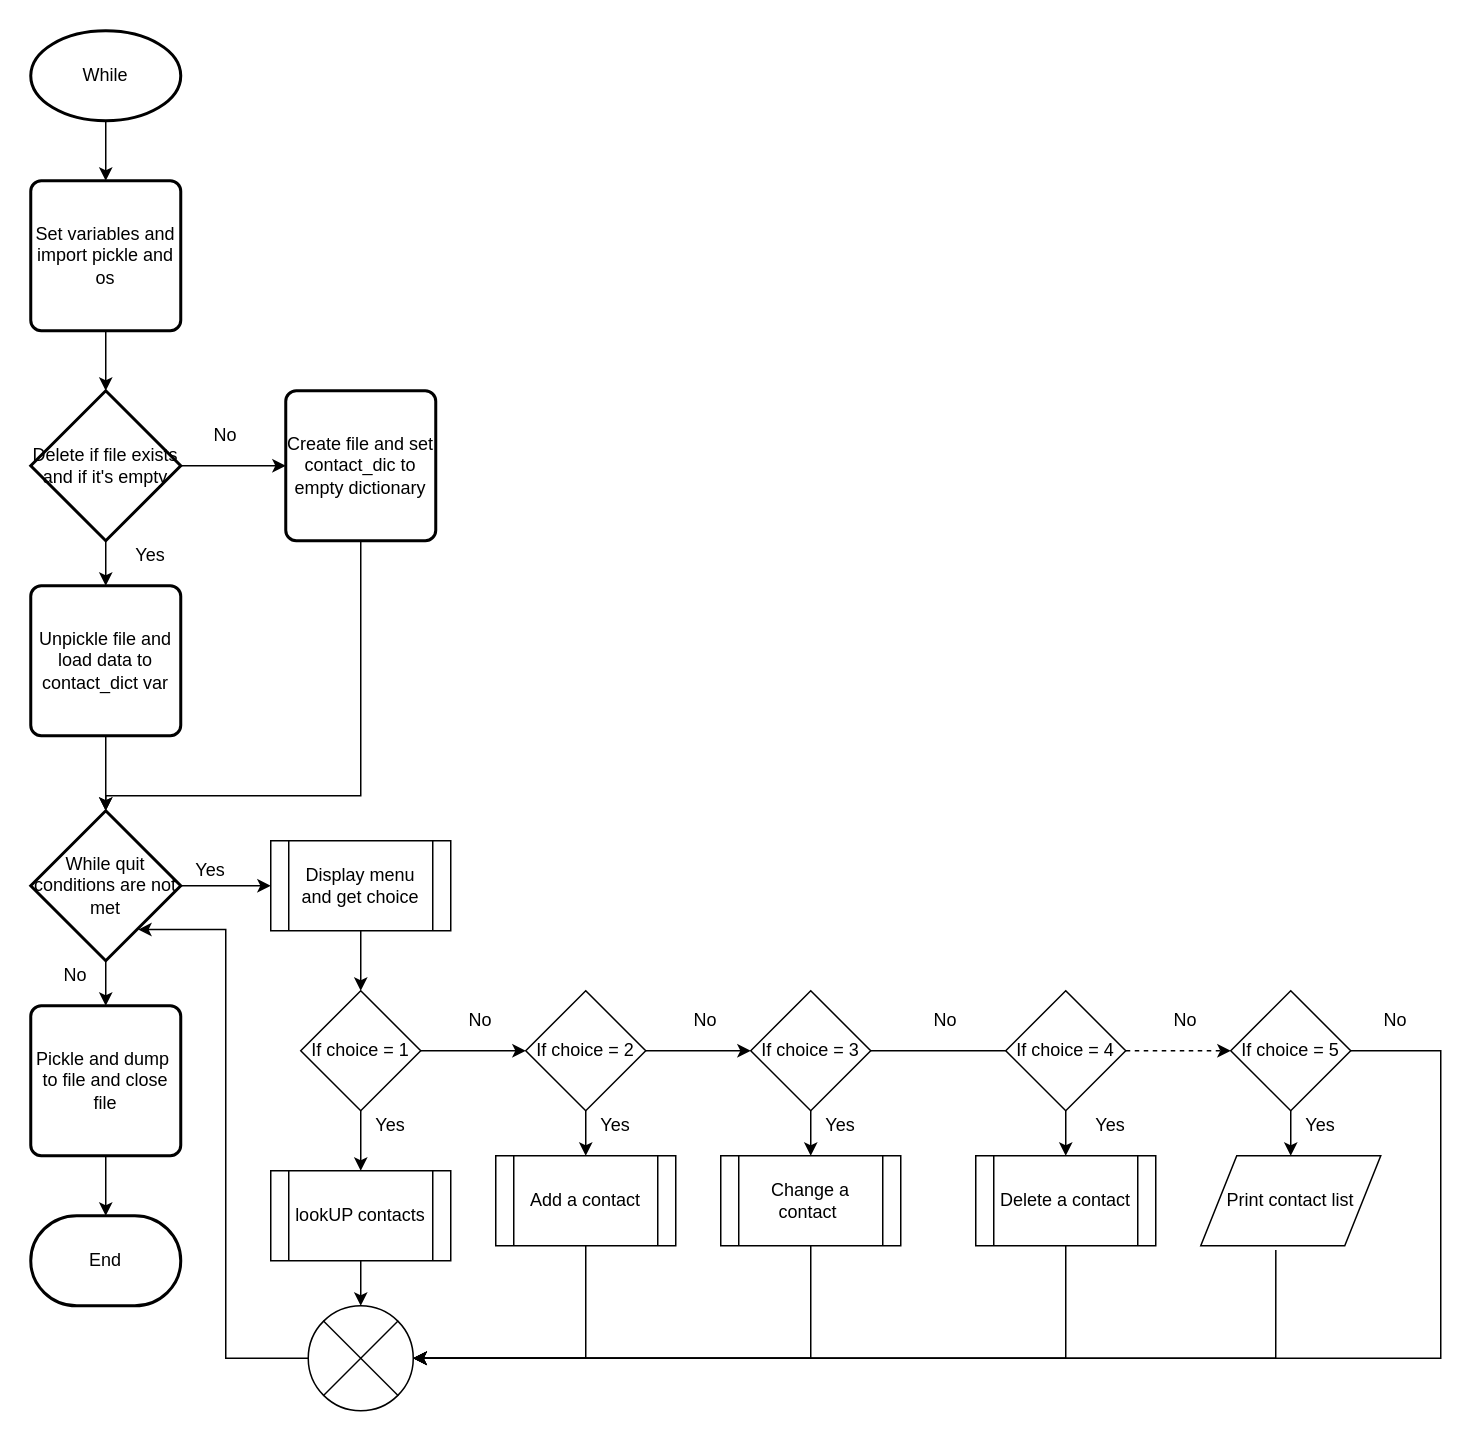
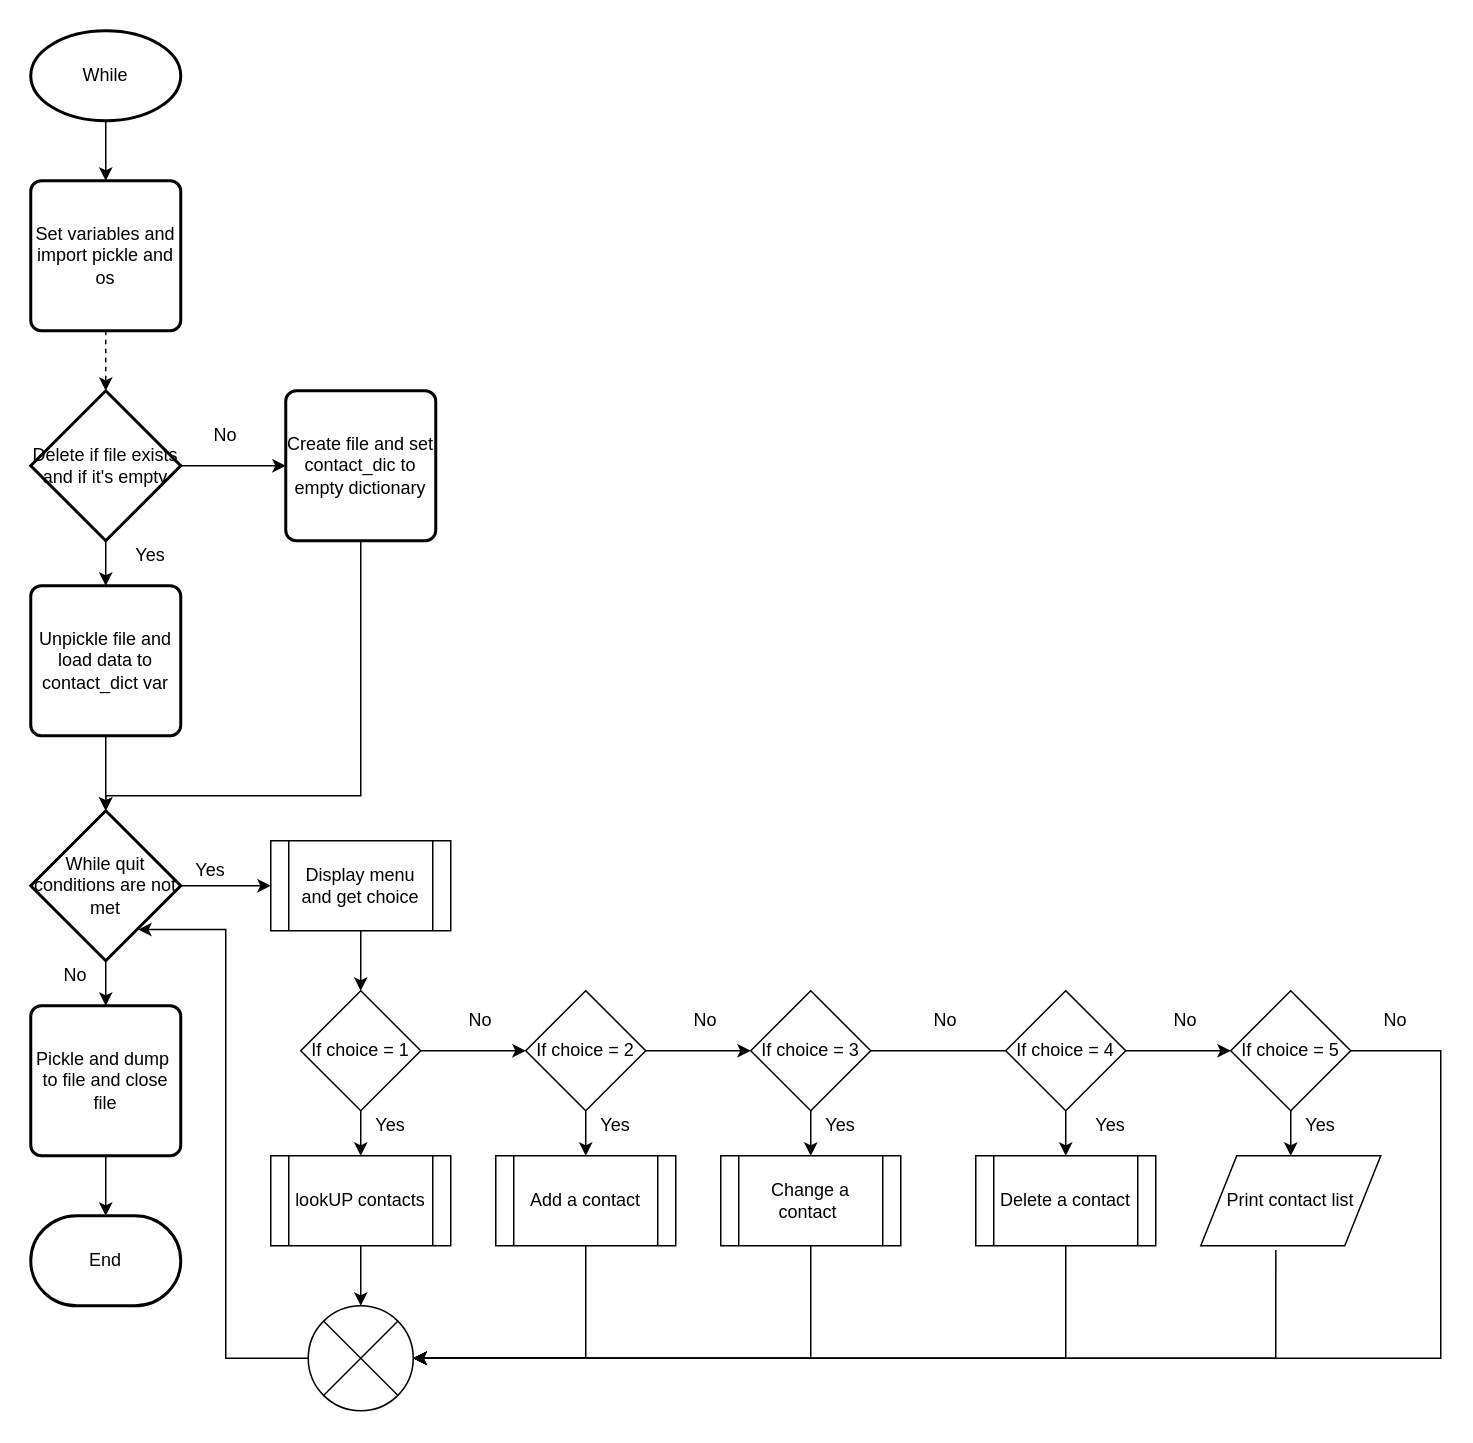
(106, 355) -> (106, 355)
(1172, 1051) -> (1172, 1051)
(361, 1216) -> (361, 1201)
